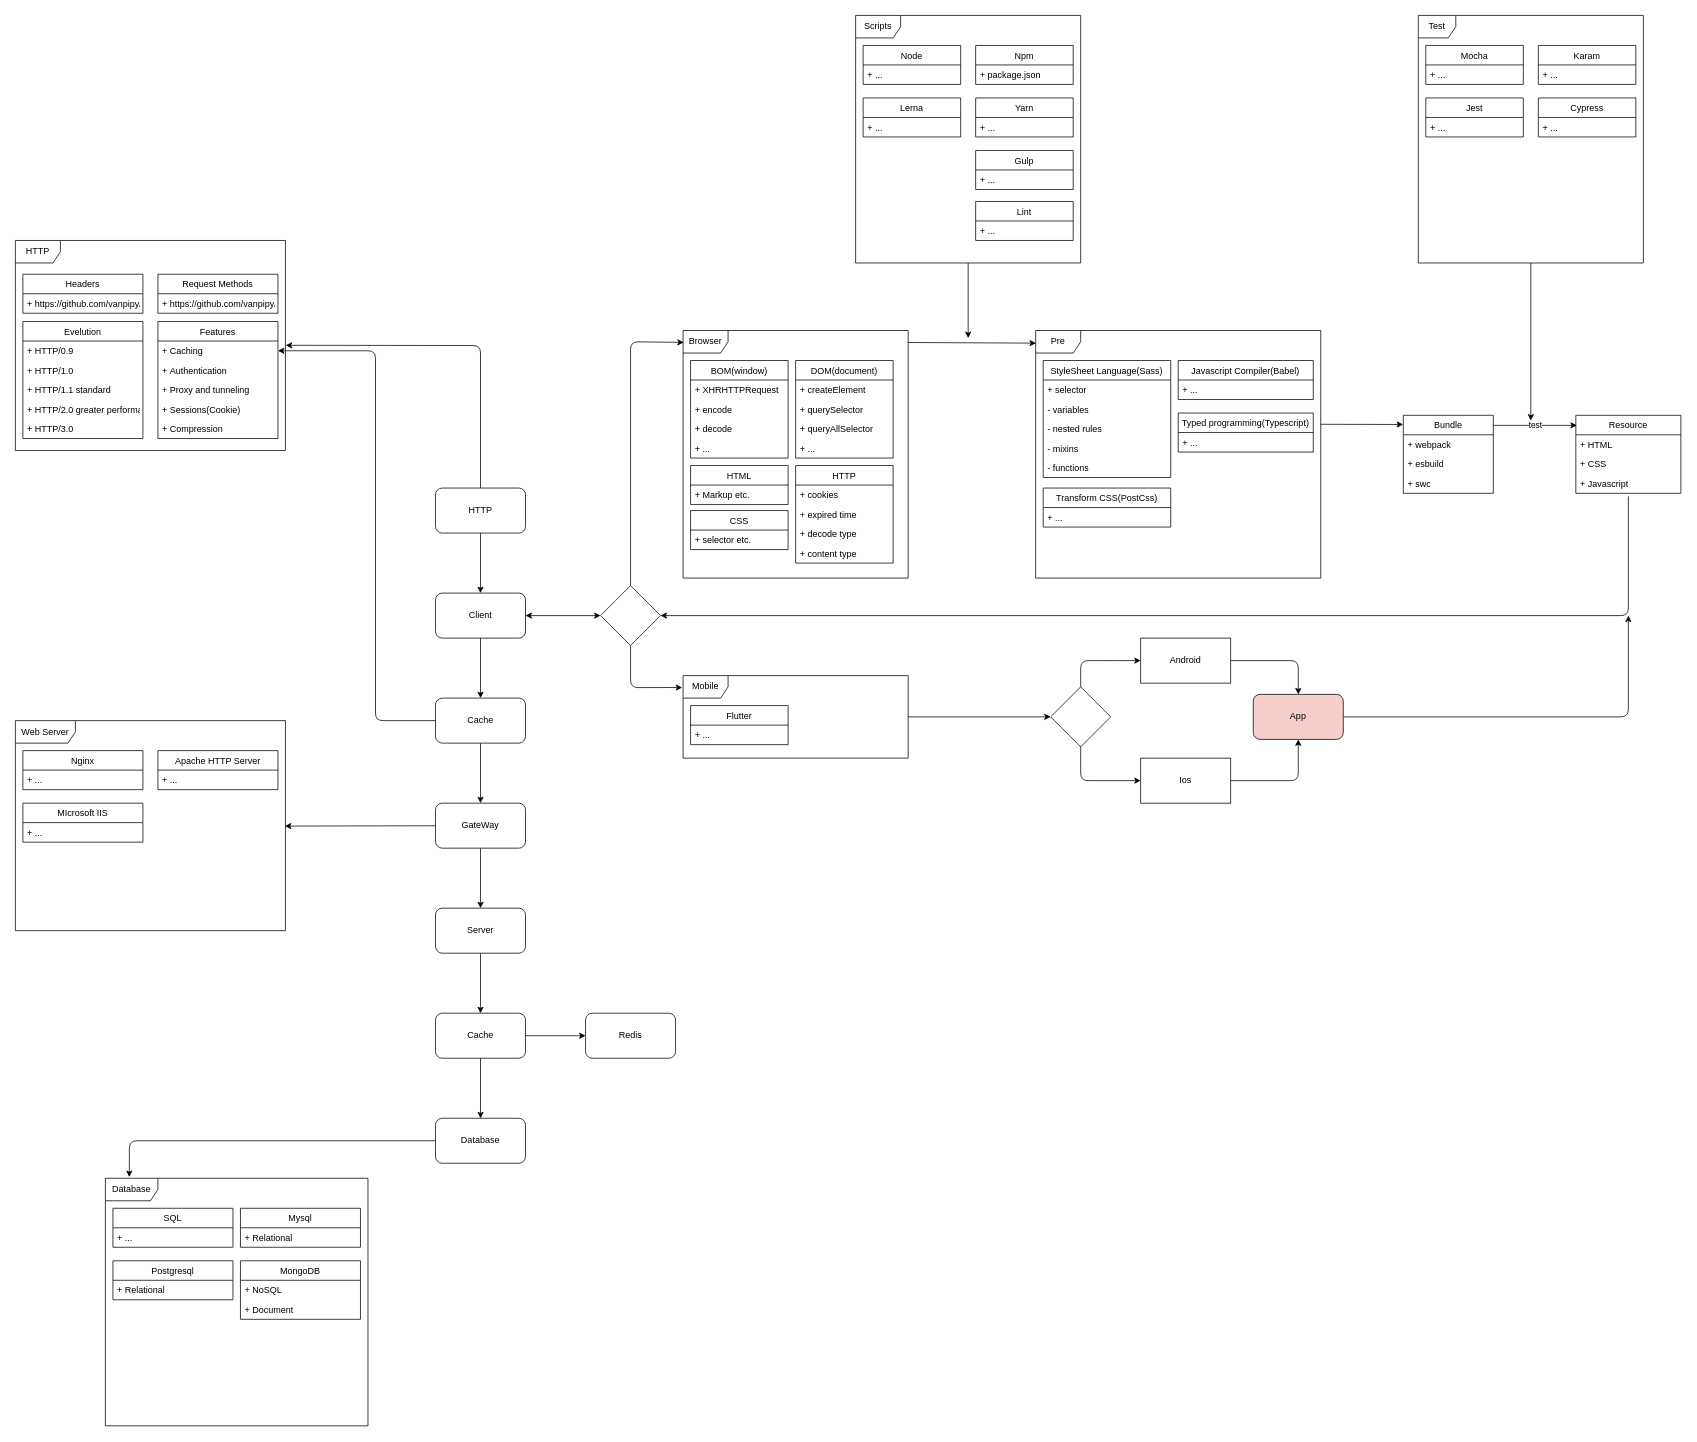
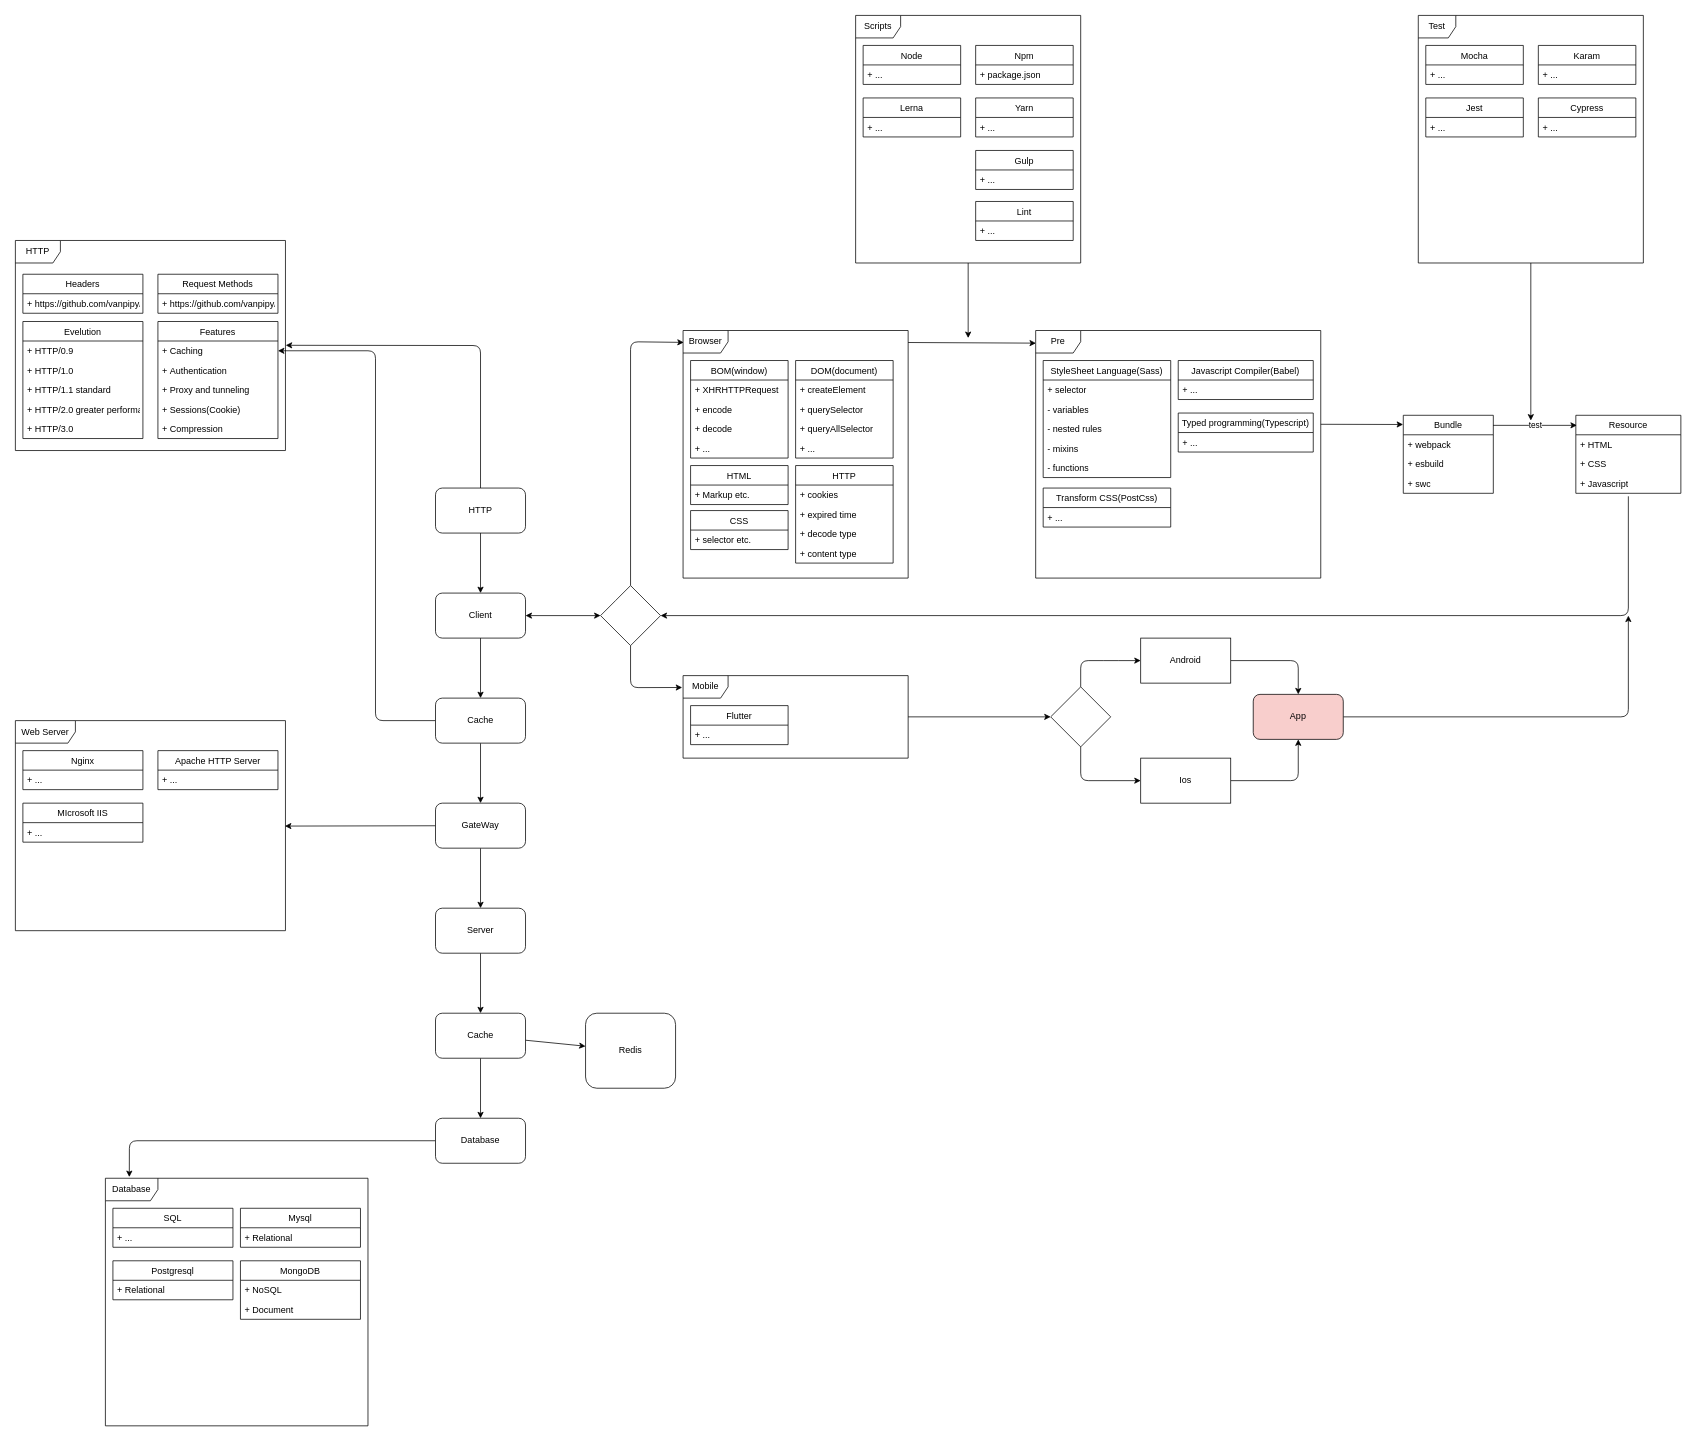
(630, 1035) -> (630, 1050)
